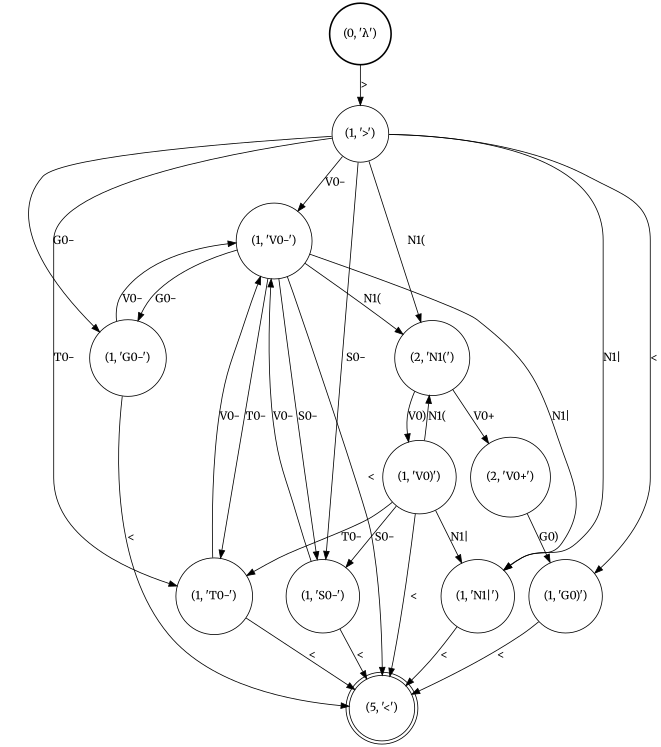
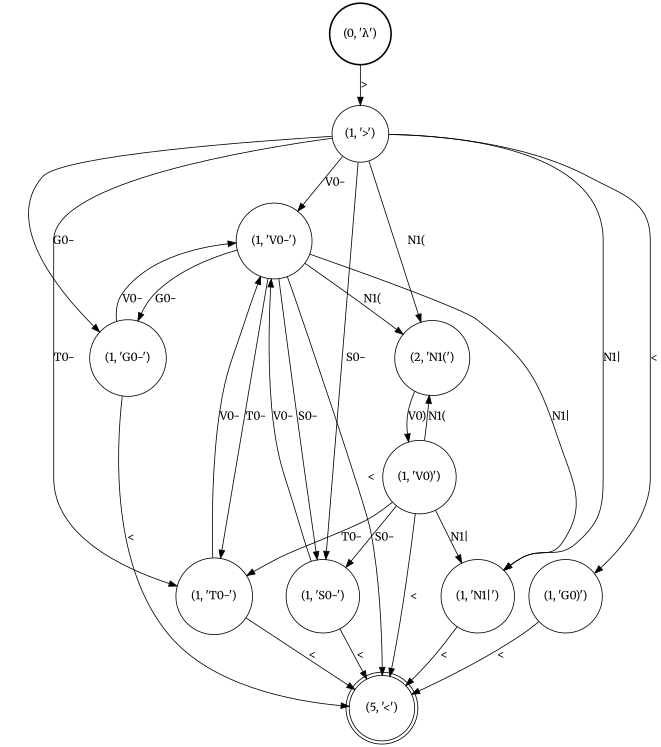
(511, 477) -> none
